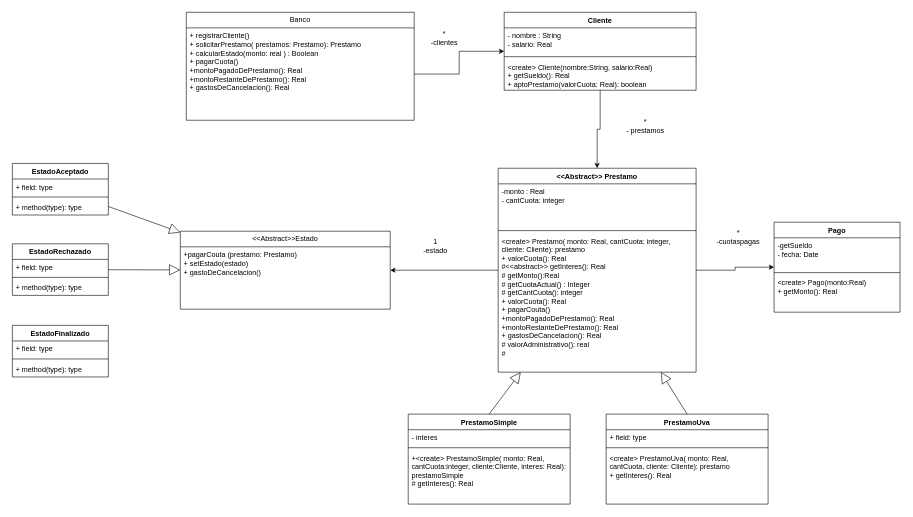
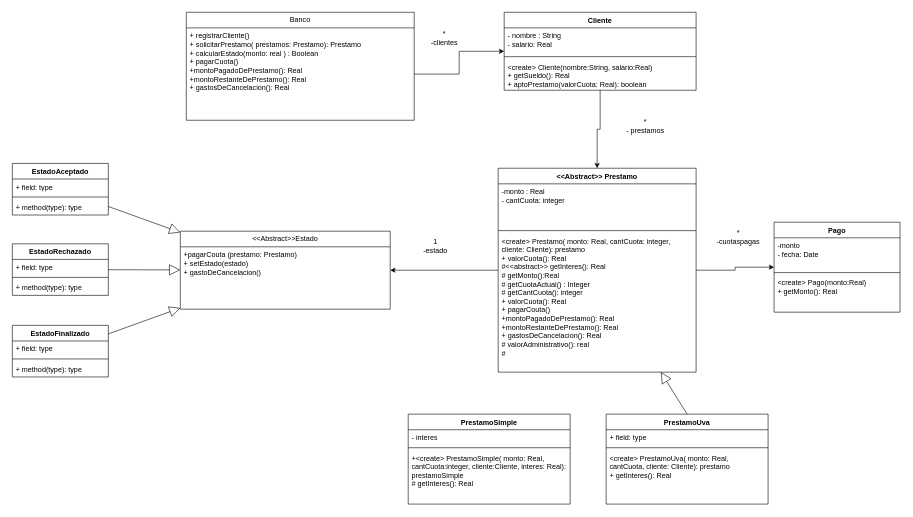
(801, 251) -> (801, 251)
none -> (139, 323)
(501, 398) -> none
